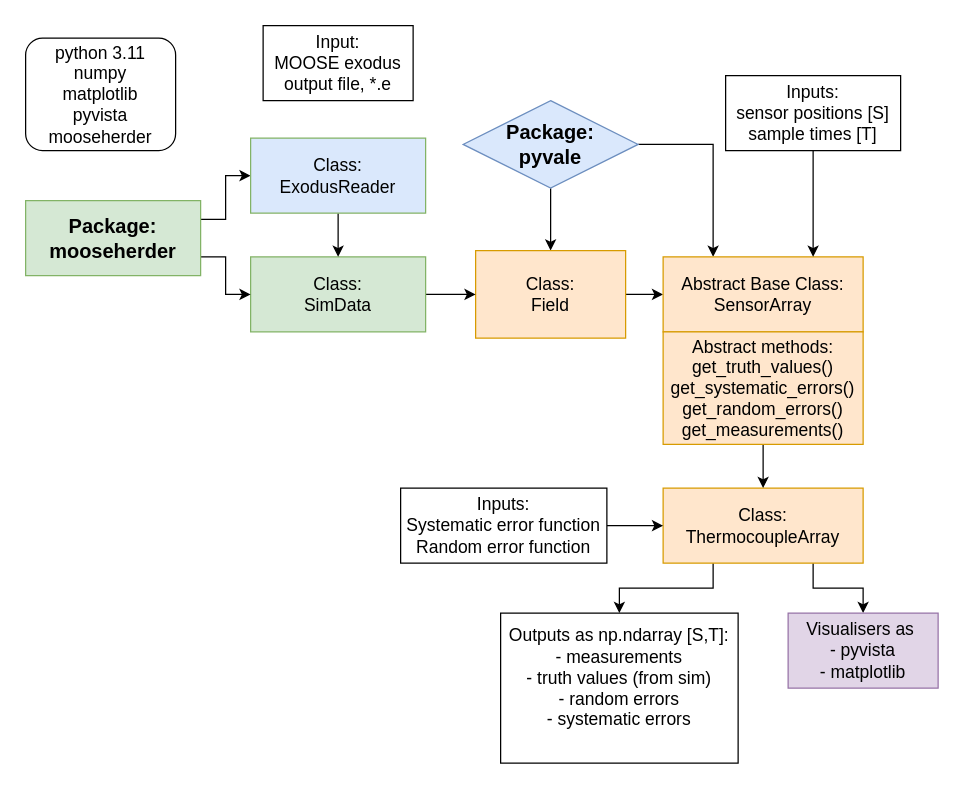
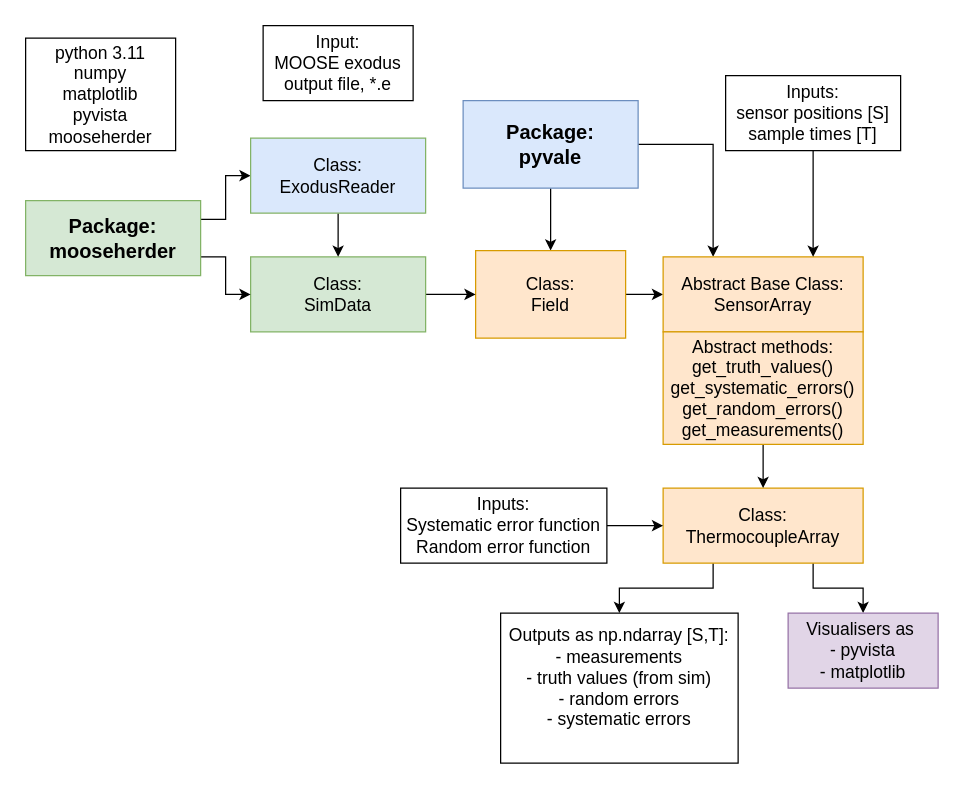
(101, 94) -> (101, 94)
(551, 144) -> (551, 144)
